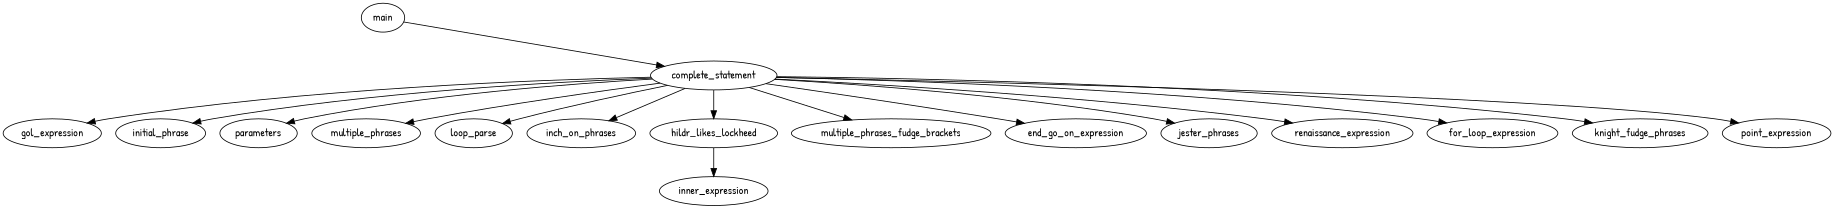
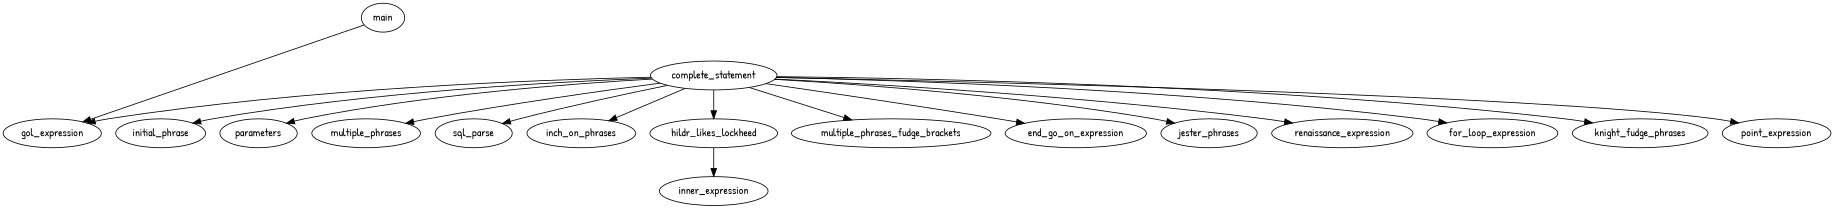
(530, 43) -> (227, 72)
(474, 133) -> (474, 133)
